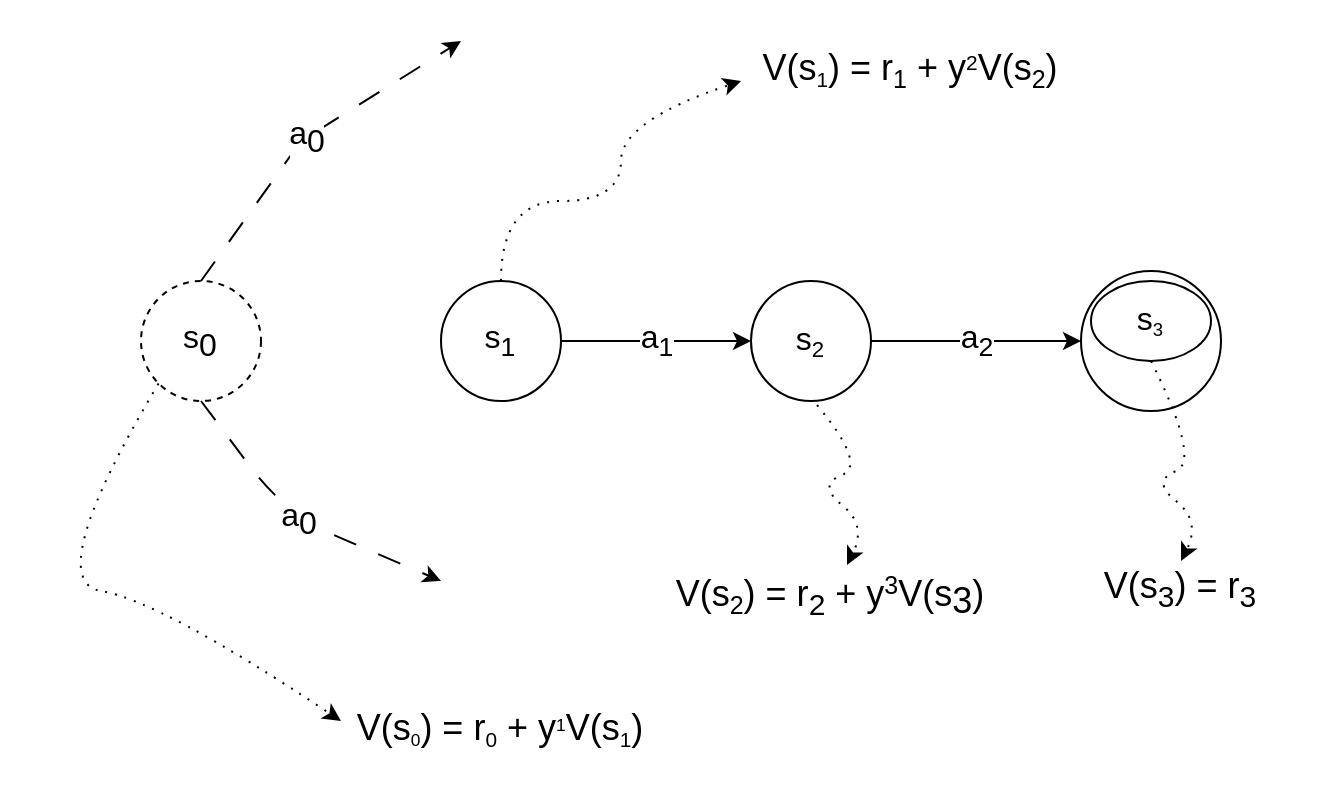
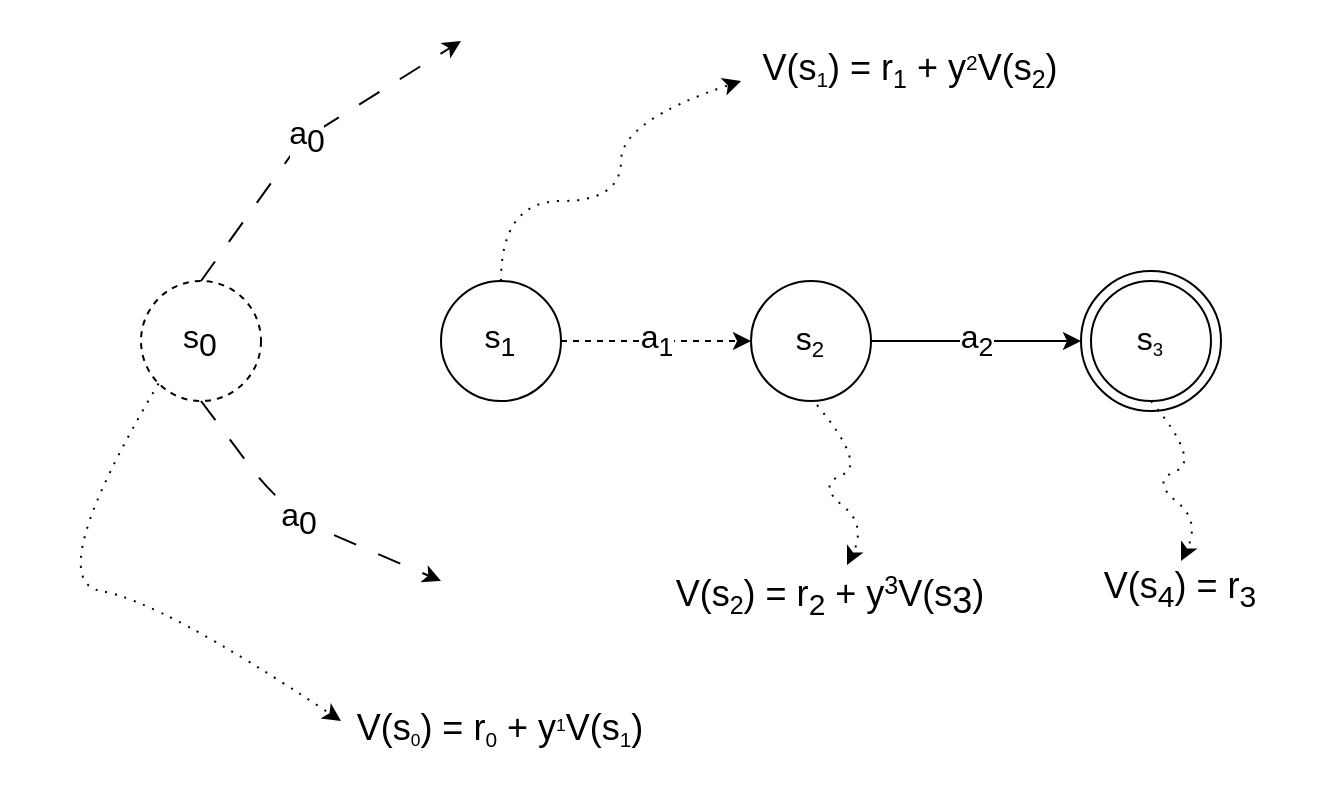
(1151, 321) -> (1151, 341)
(603, 341) -> (603, 341)
(1181, 591) -> (1181, 591)
